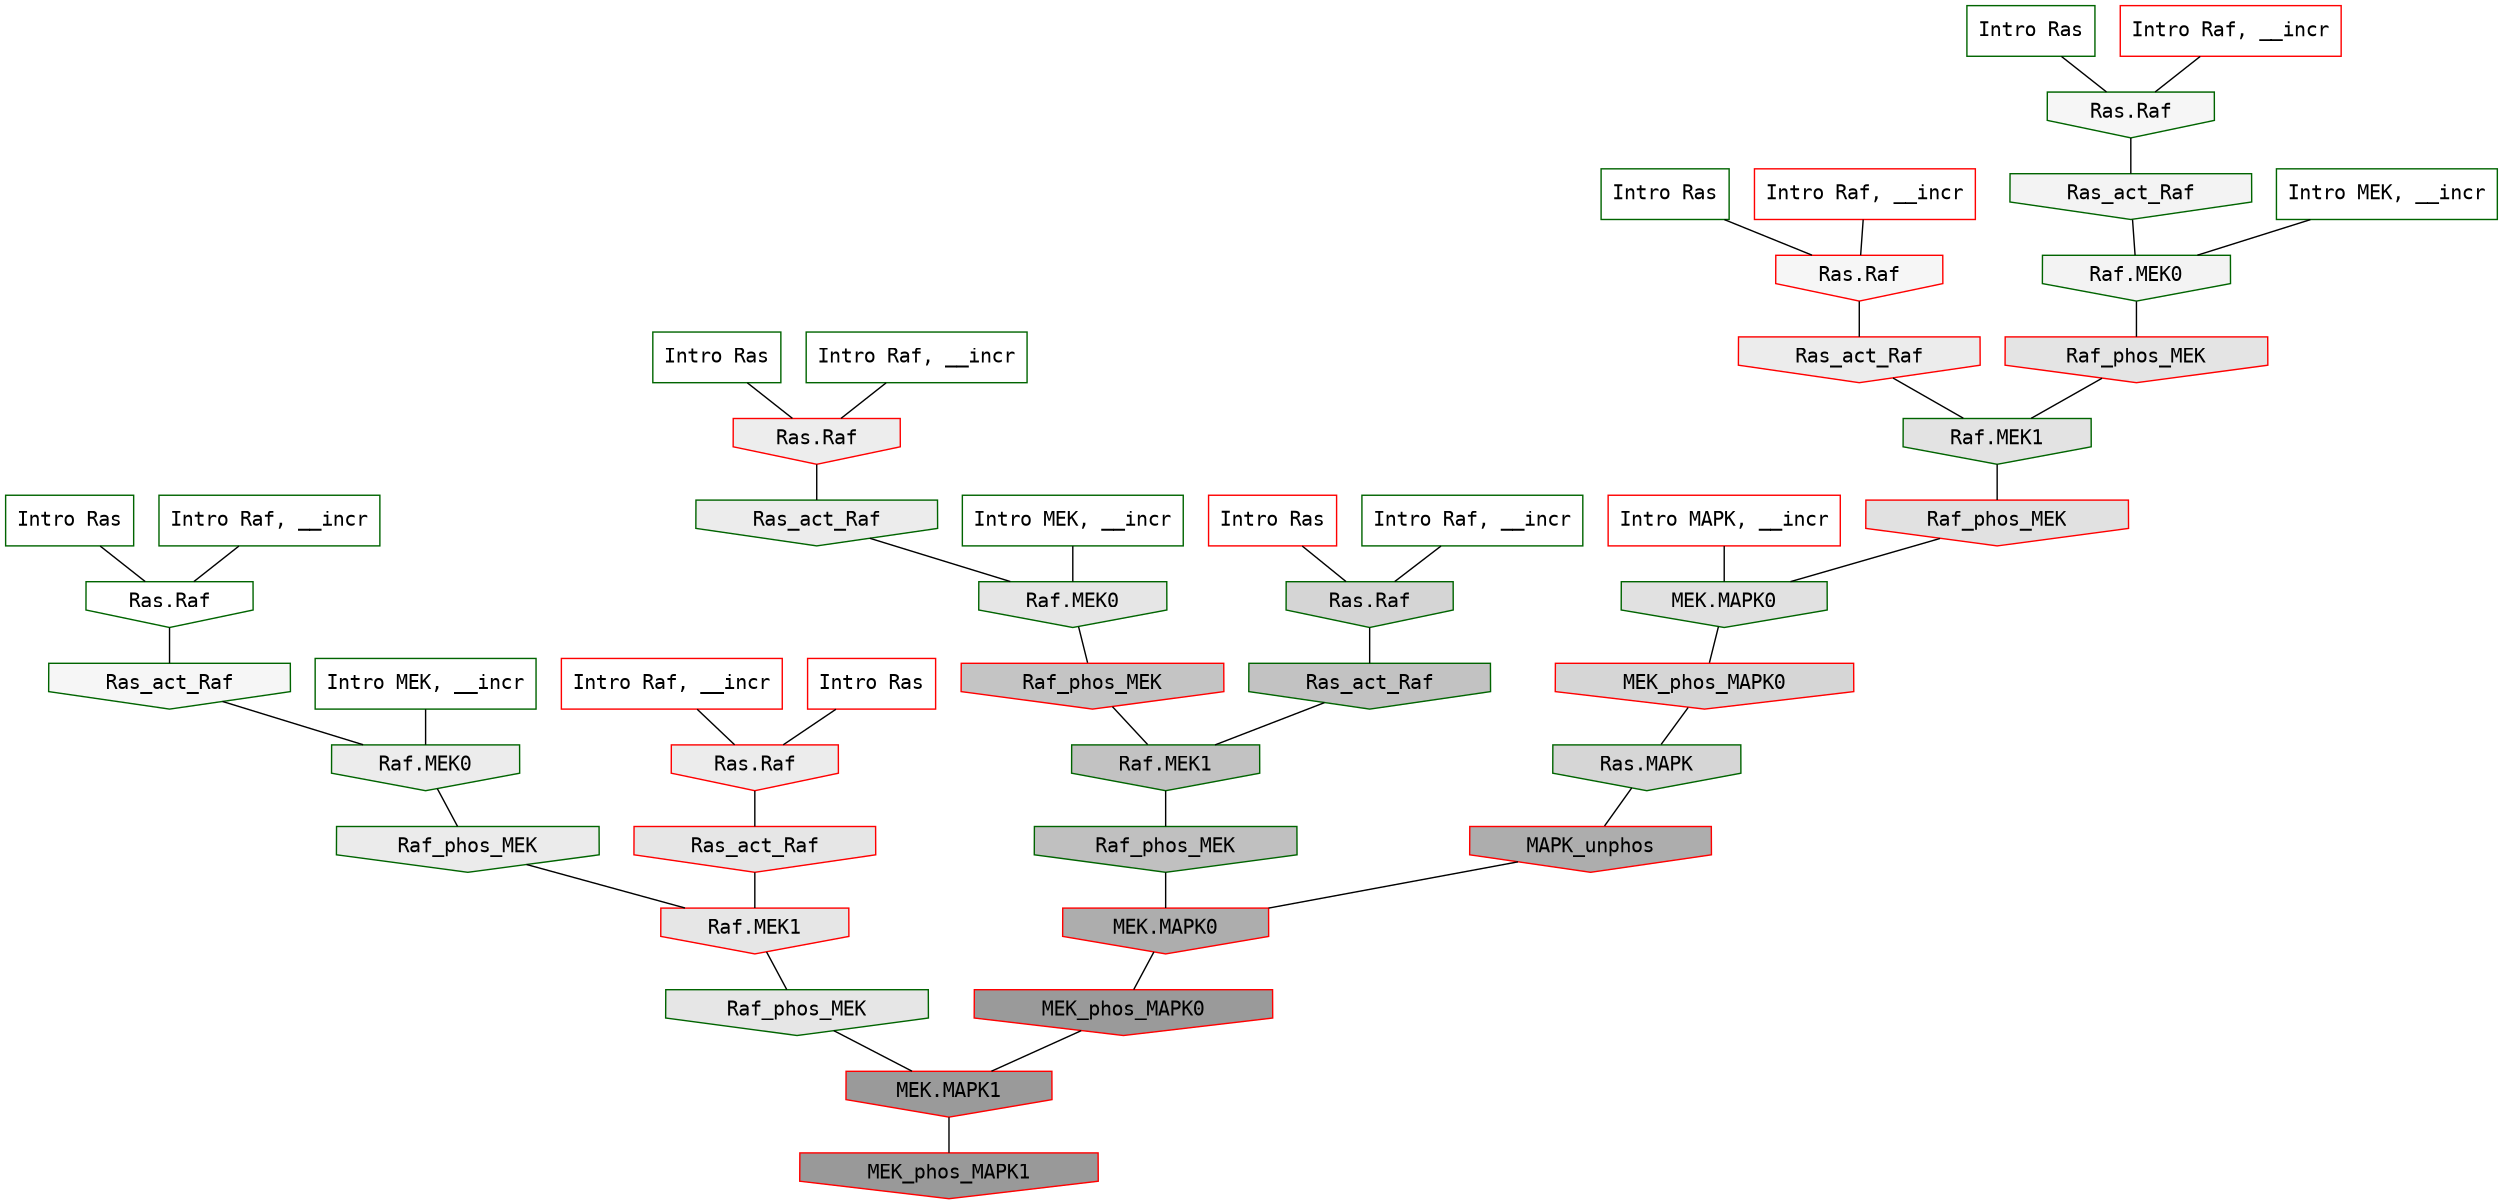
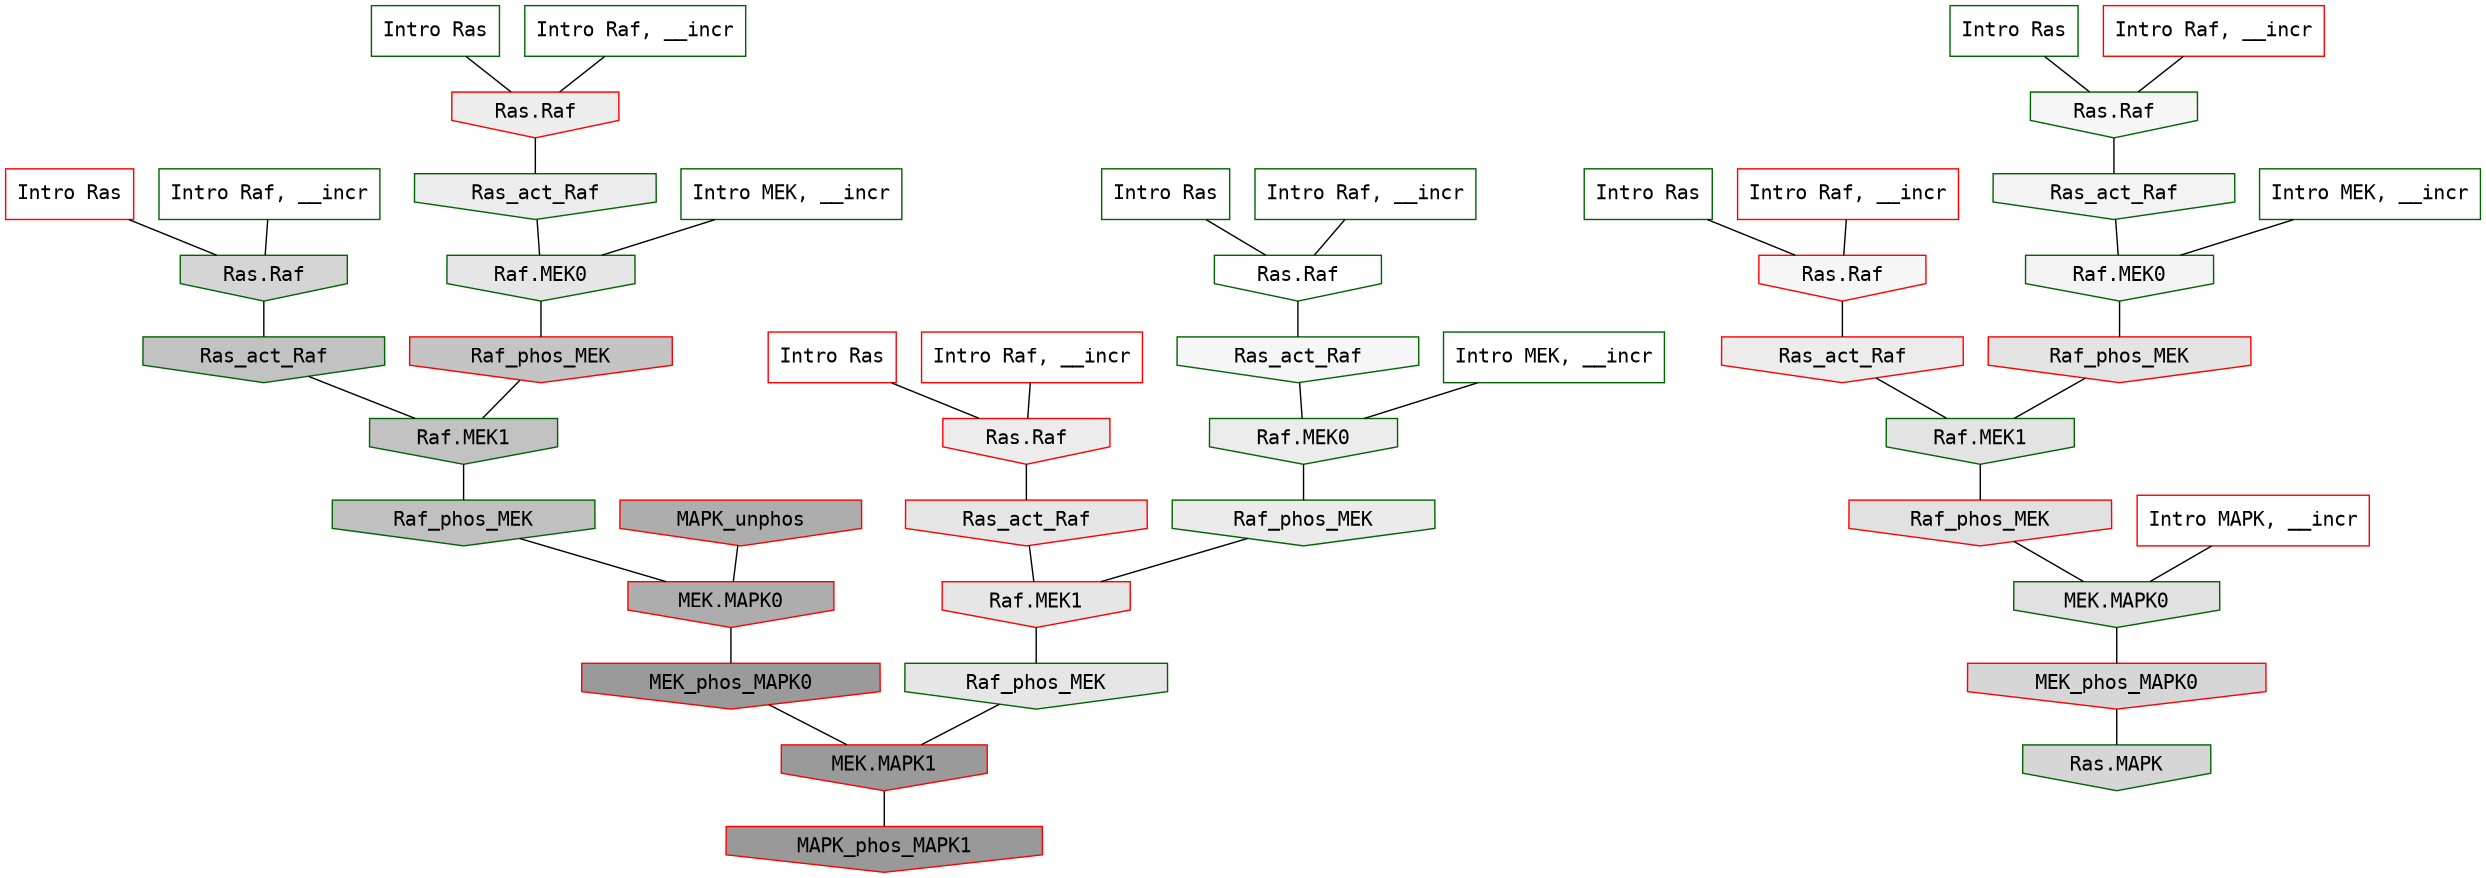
(1618, 807) -> none
(949, 1173) -> (884, 847)
